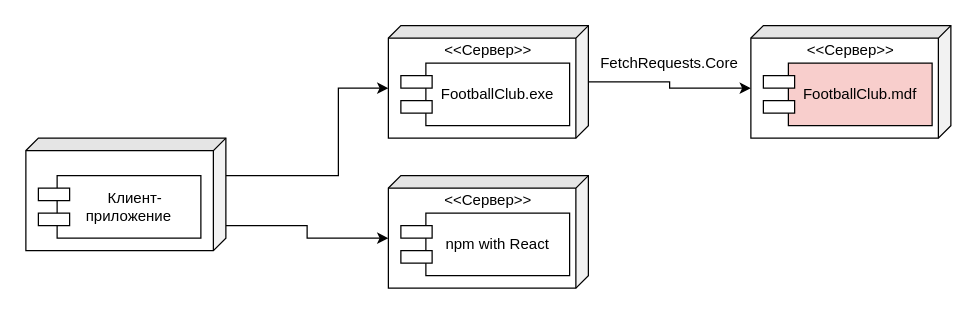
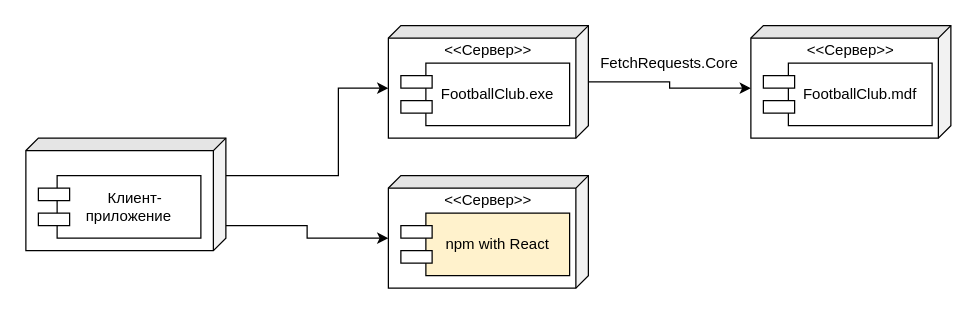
(860, 94) -> (860, 94)
(498, 244) -> (498, 244)
